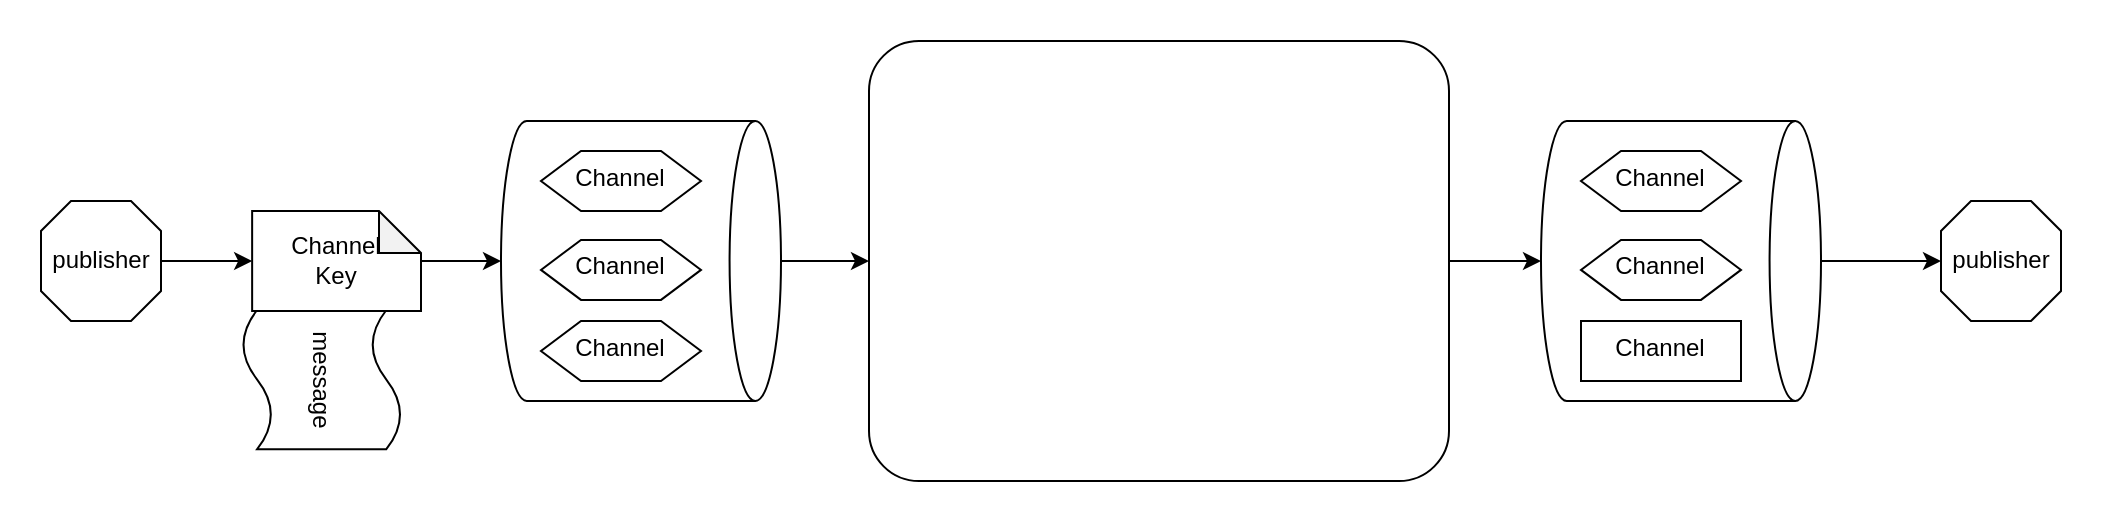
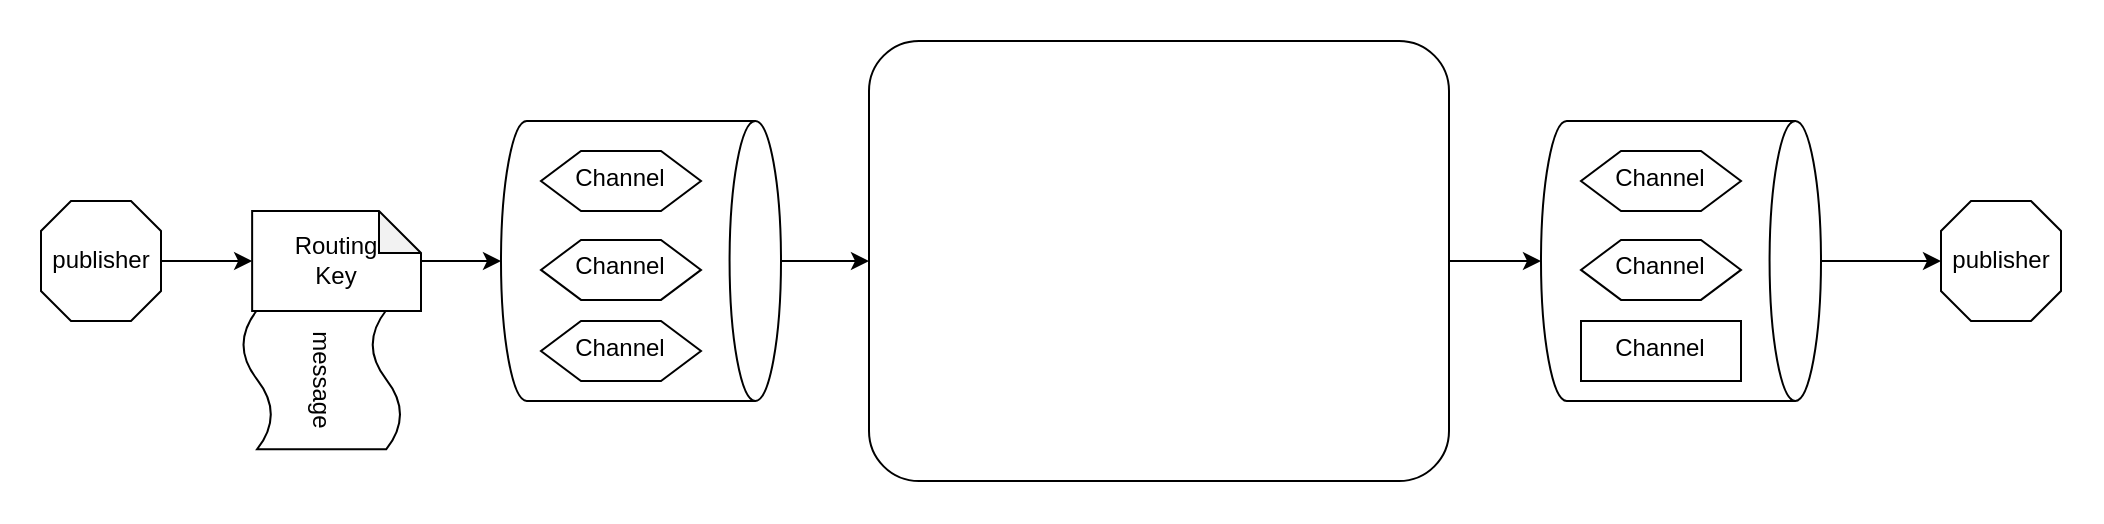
(337, 261) -> (337, 261)
